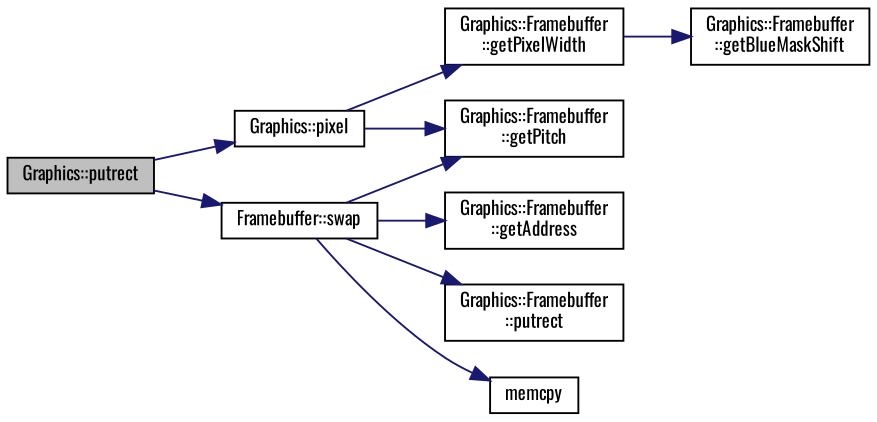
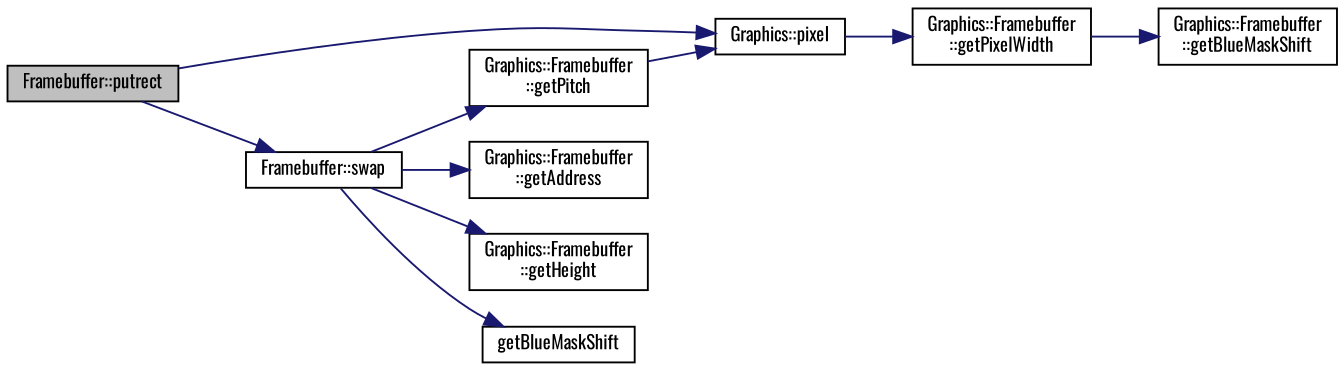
(395, 129) -> (672, 57)
(81, 176) -> (93, 84)
(534, 313) -> (559, 262)
(534, 395) -> (559, 345)
